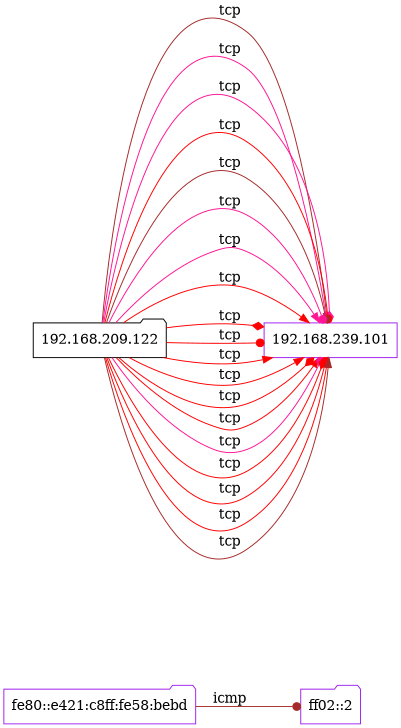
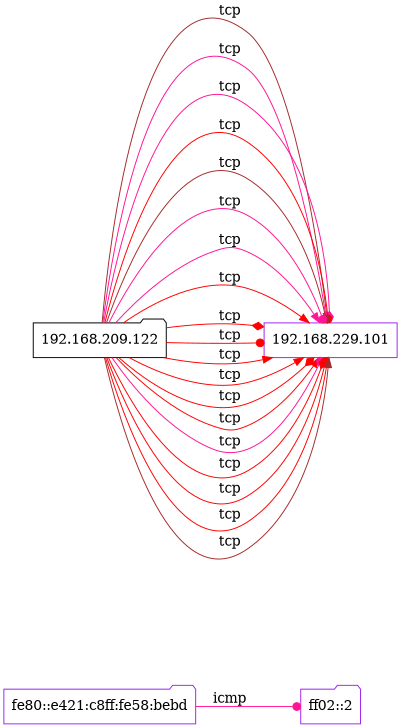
(331, 340) -> (331, 340)
(244, 707) -> (244, 707)
